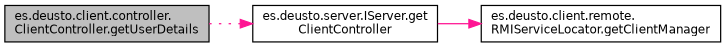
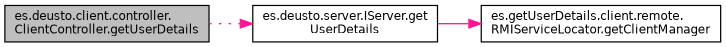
(345, 24) -> (345, 24)
(601, 24) -> (601, 24)
